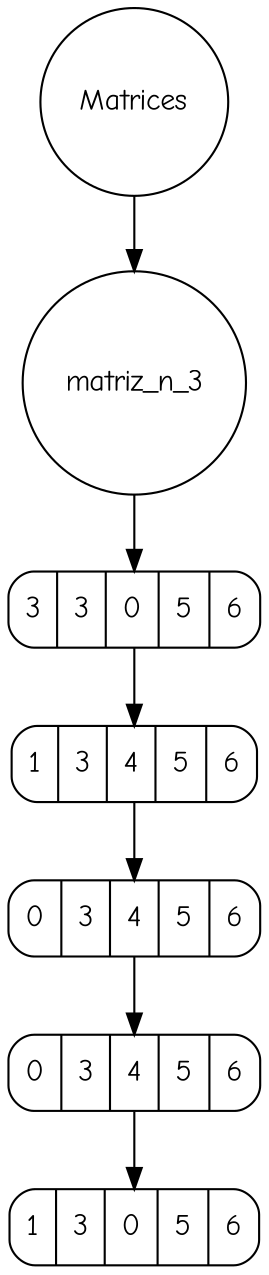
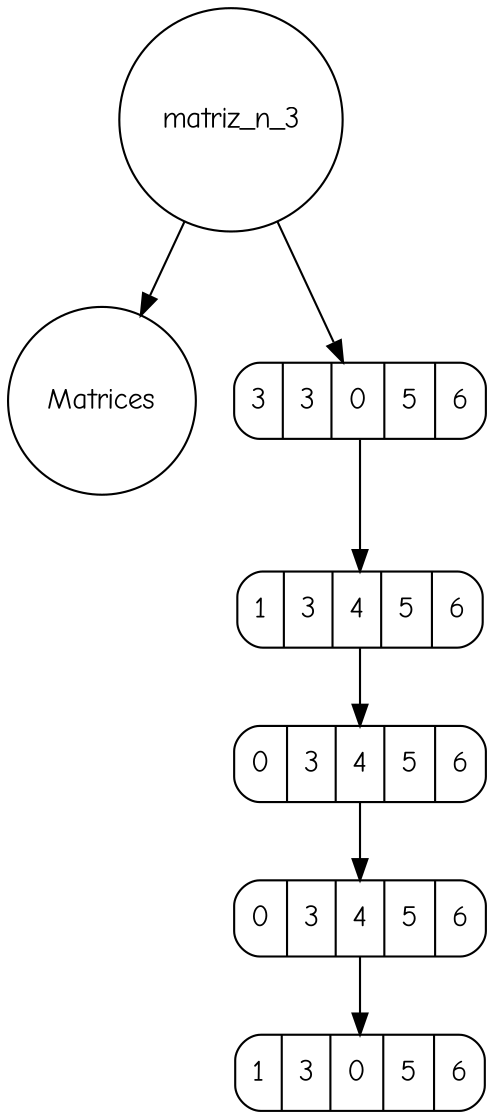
(134, 223) -> (167, 259)
